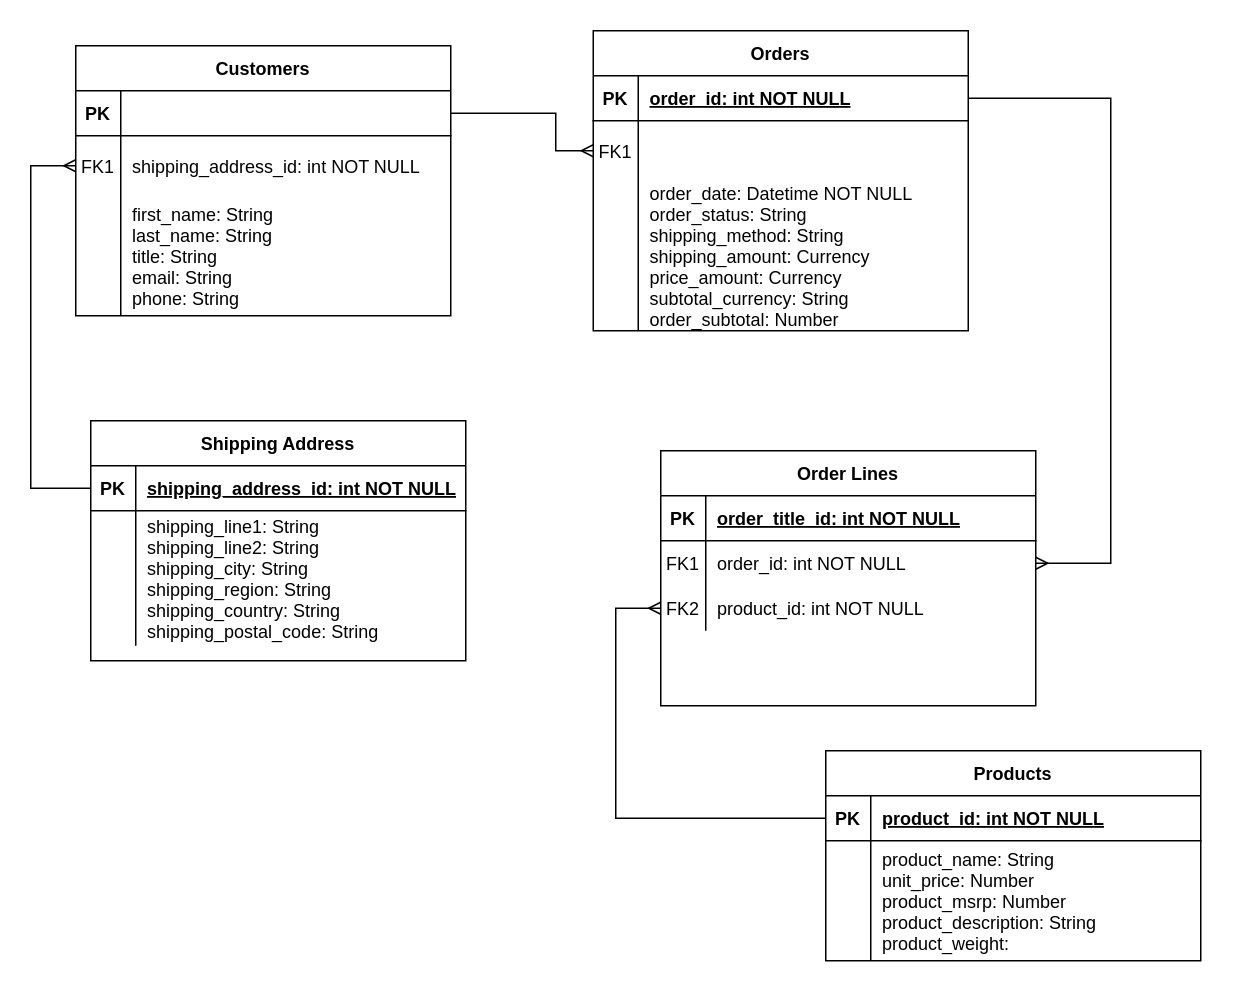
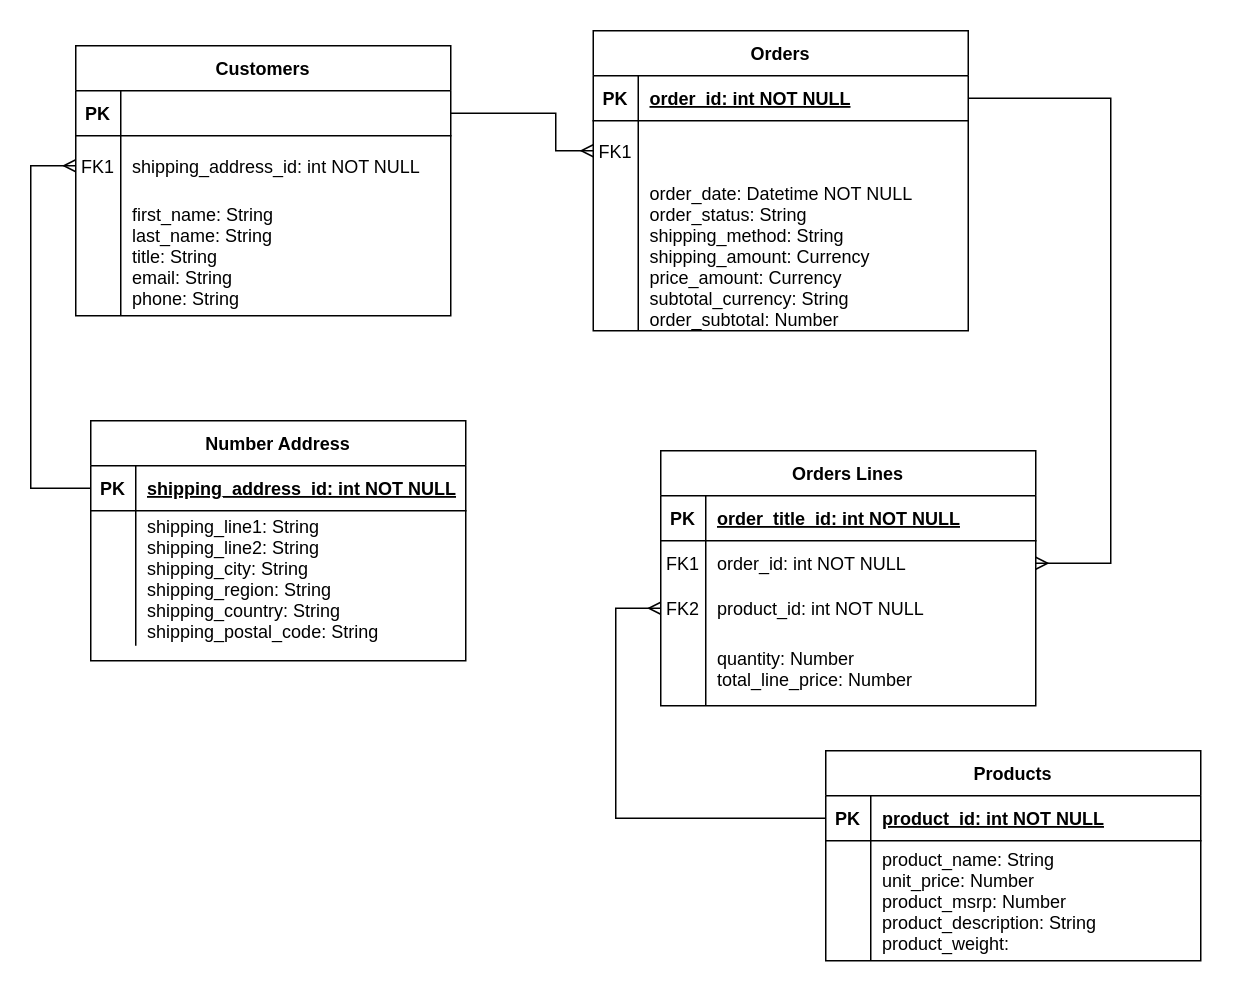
(278, 444) -> (278, 444)
(848, 474) -> (848, 474)
none -> (871, 668)
